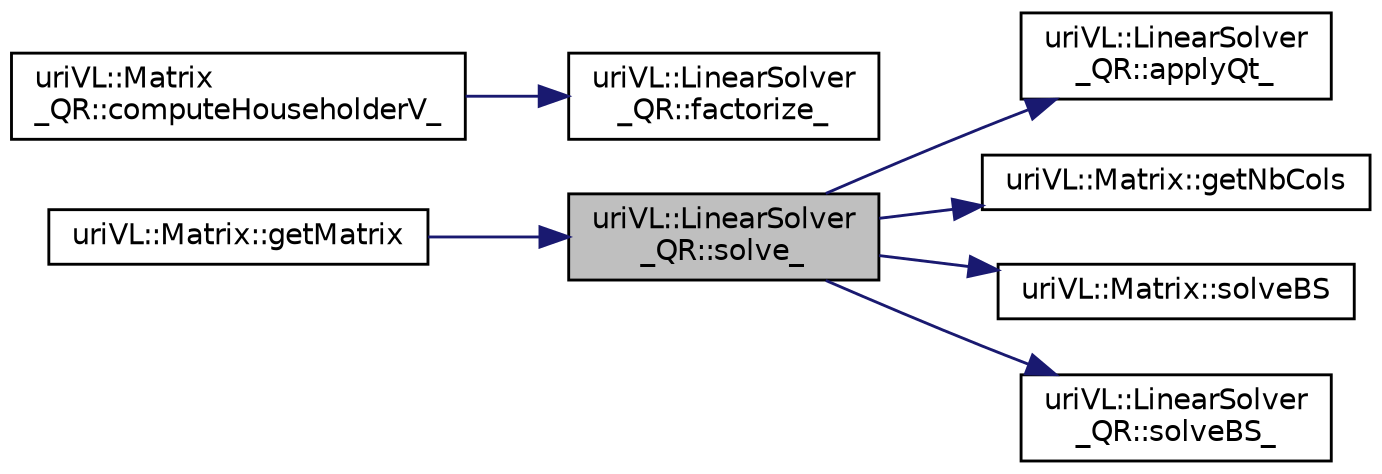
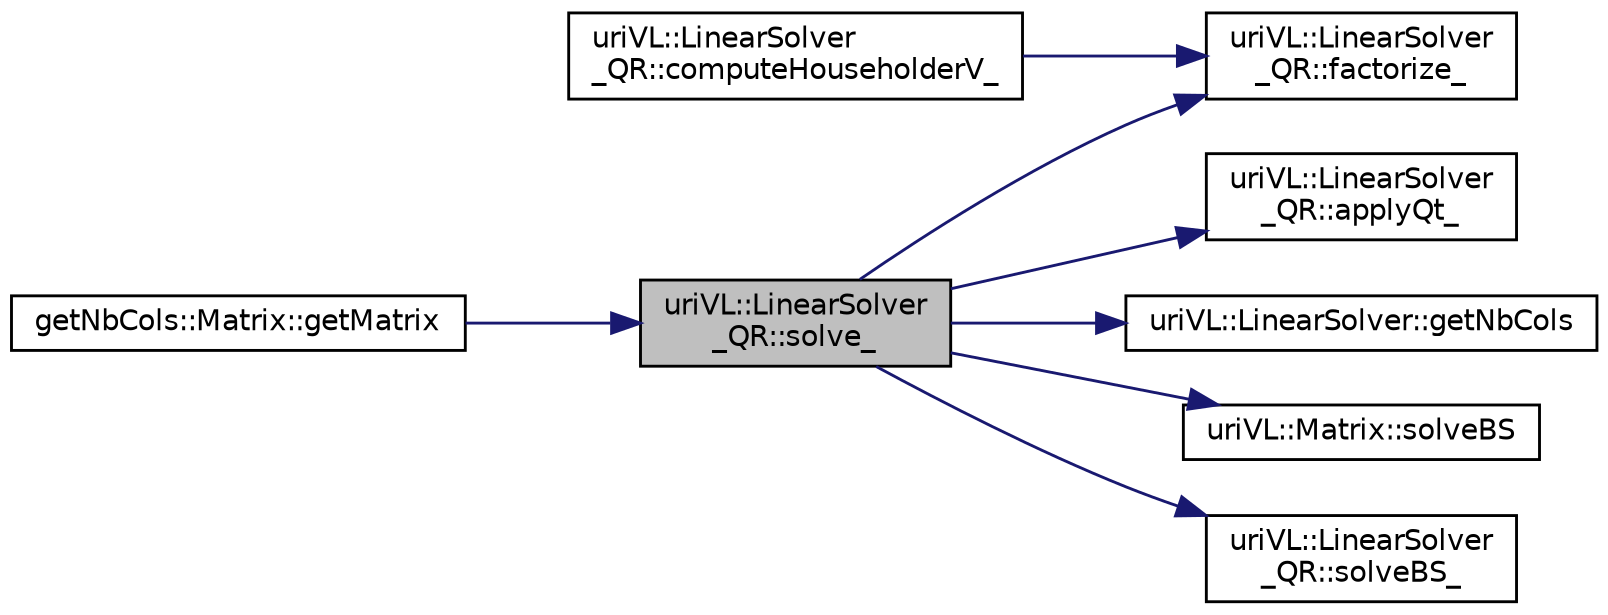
(238, 96) -> (796, 56)
none -> (1013, 182)
(1176, 182) -> (1361, 323)
(238, 237) -> (238, 323)
